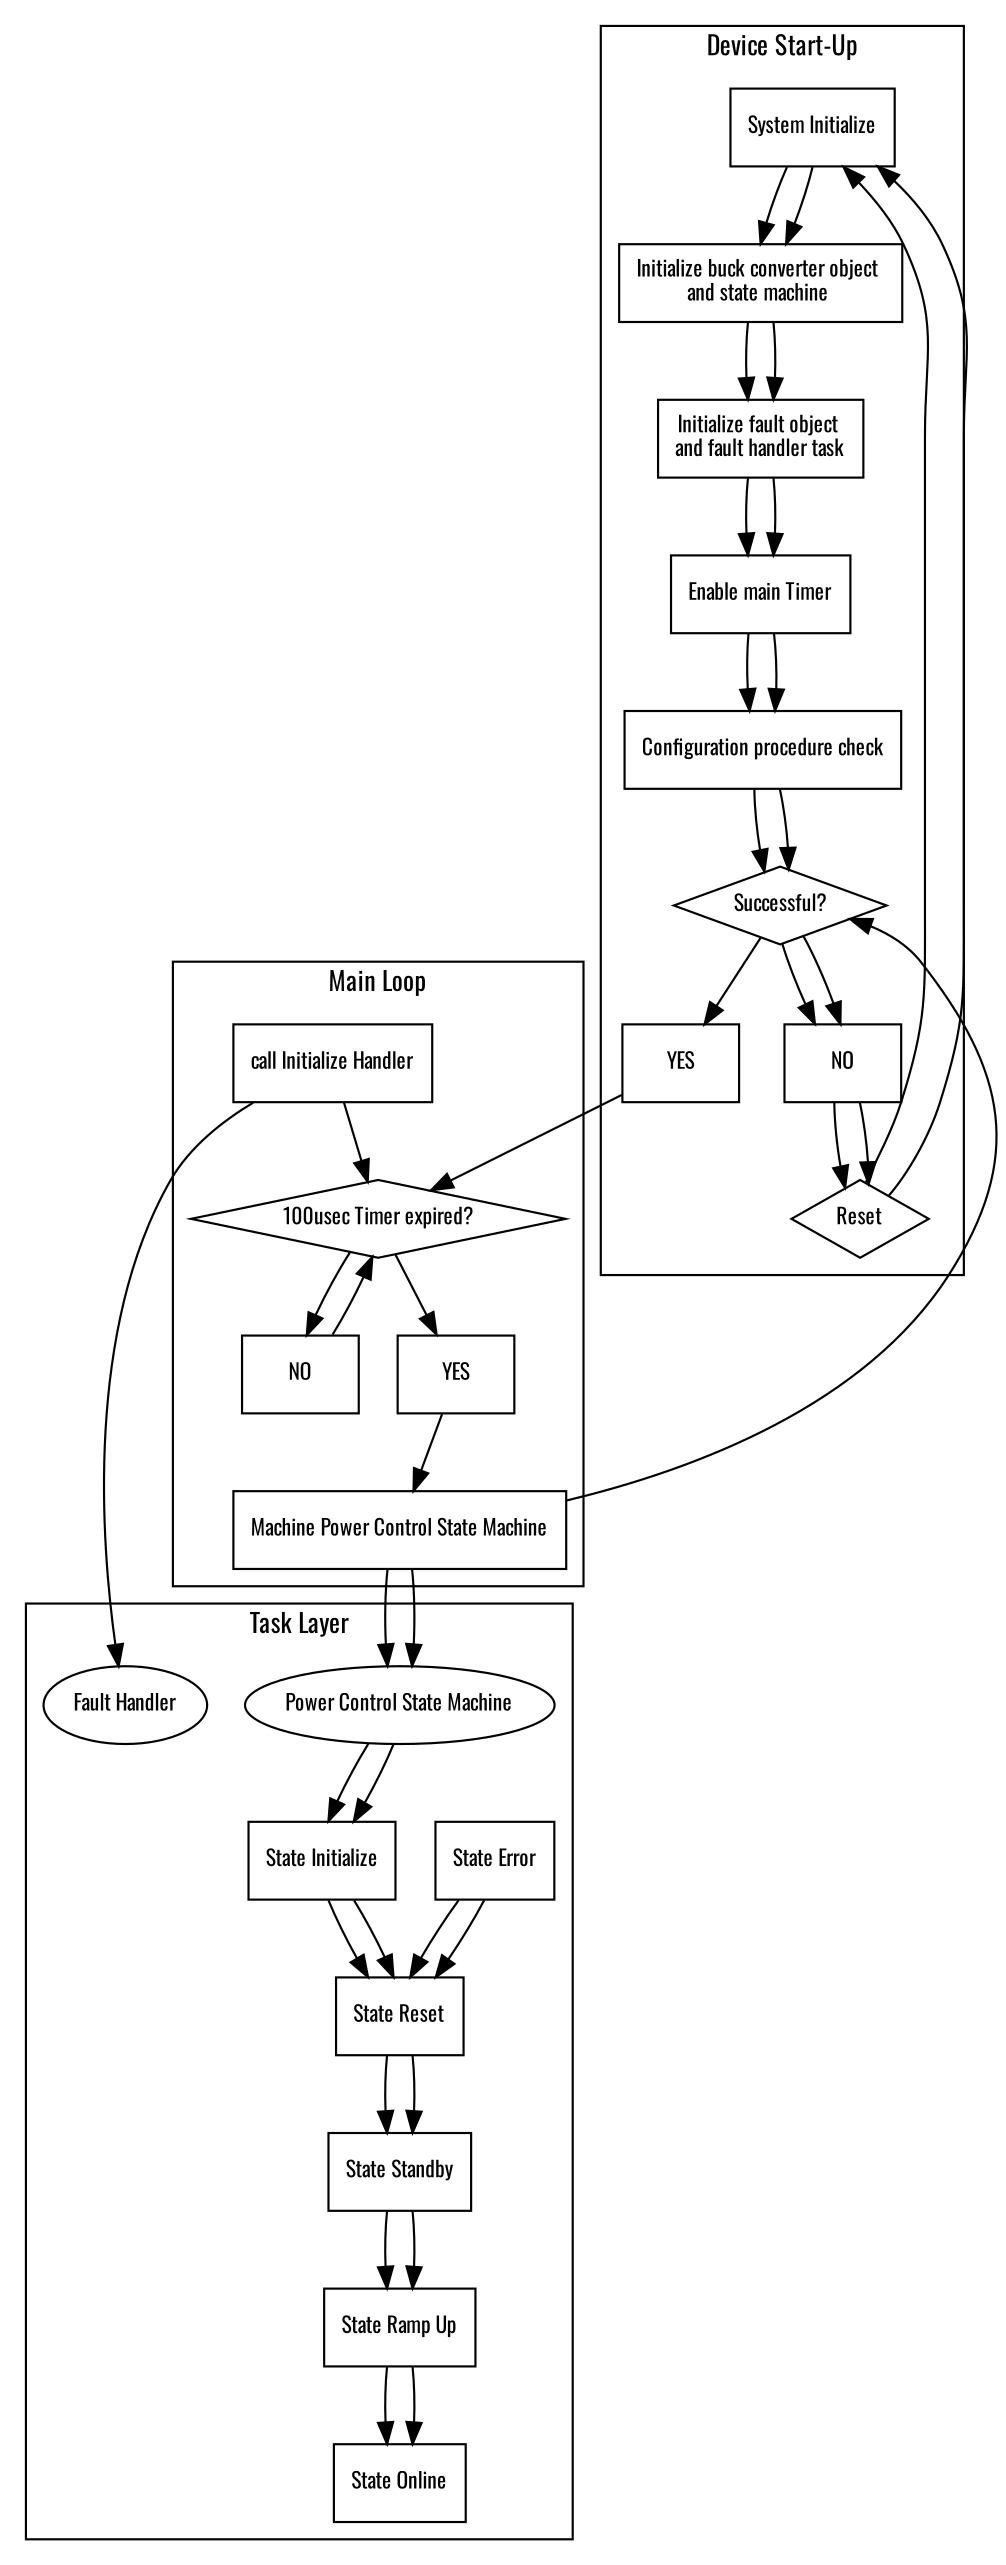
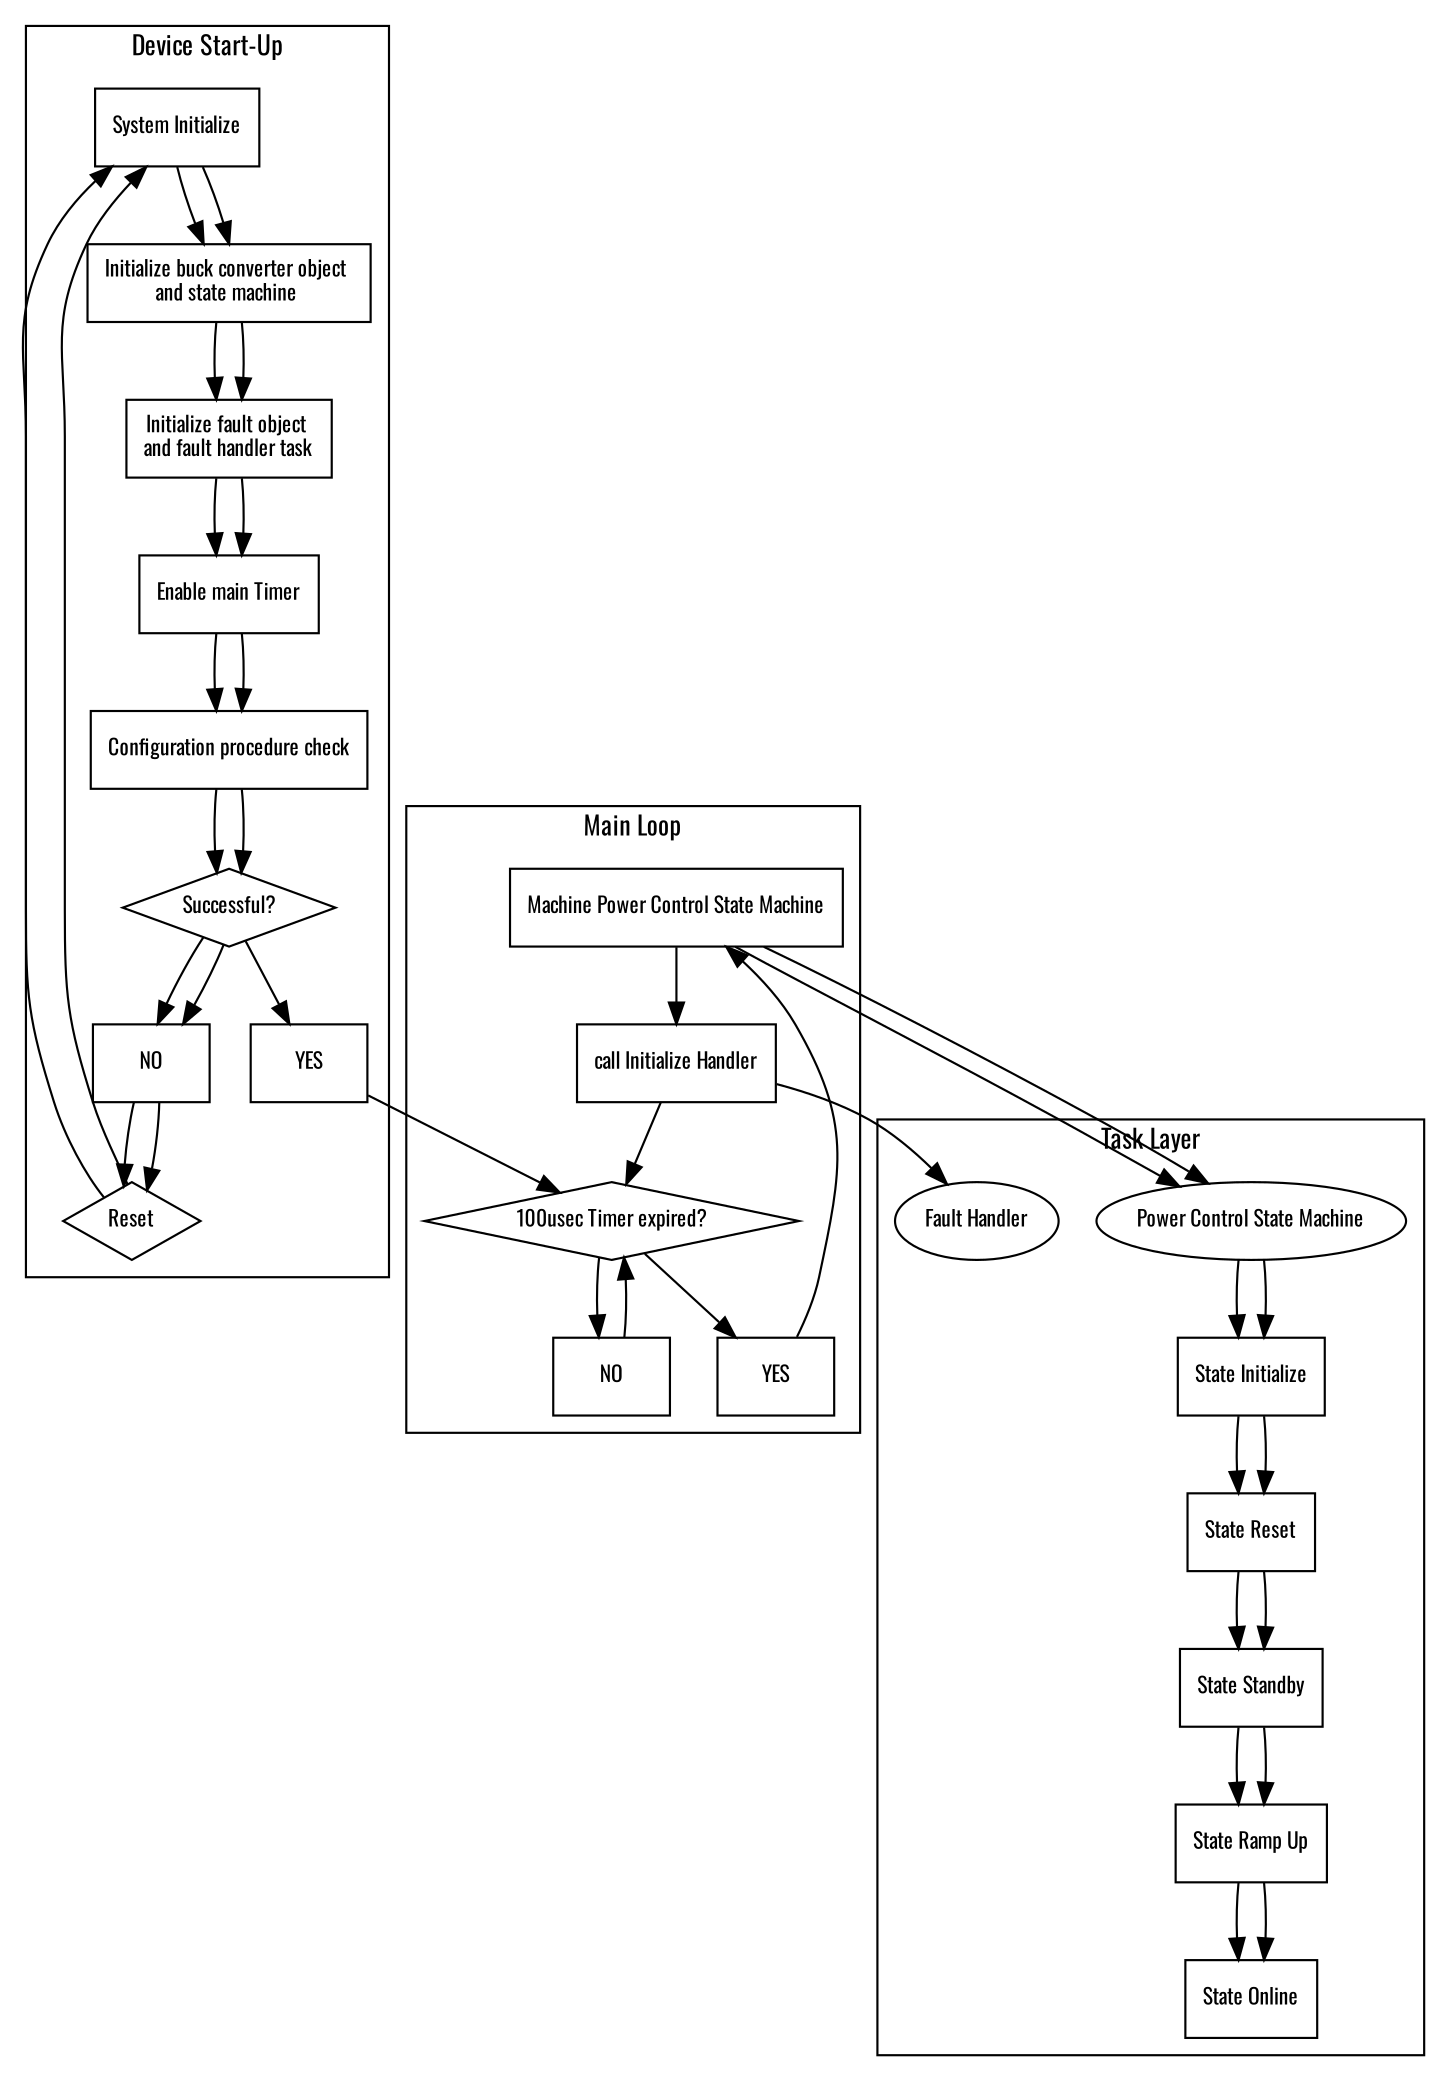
(934, 1295) -> (676, 975)
(495, 1861) -> none
